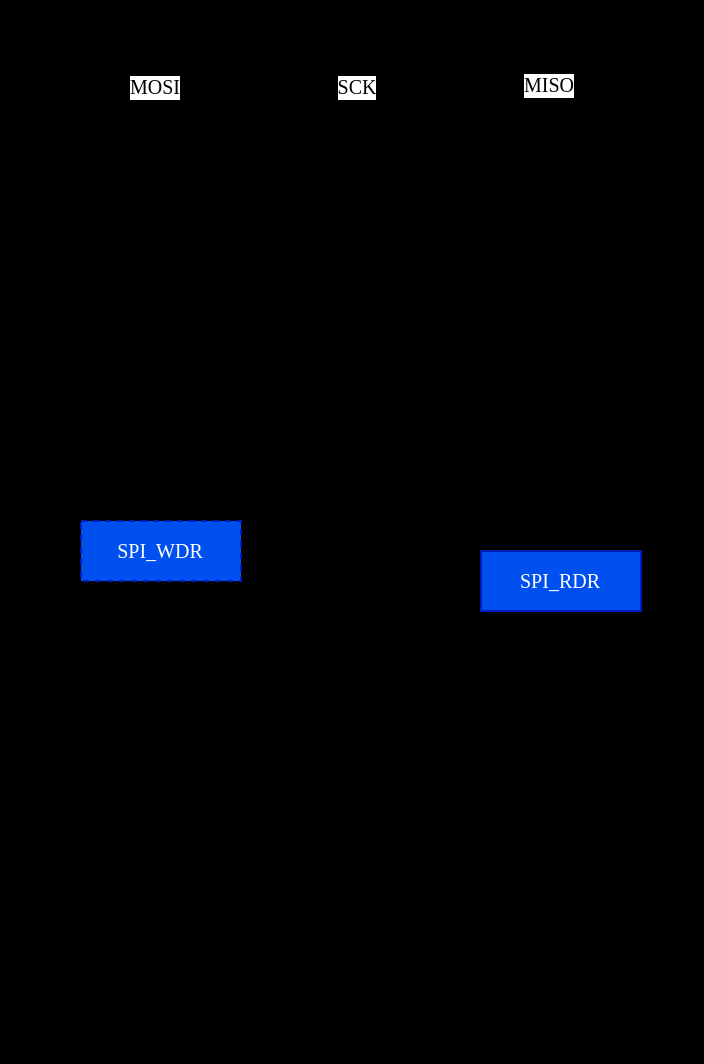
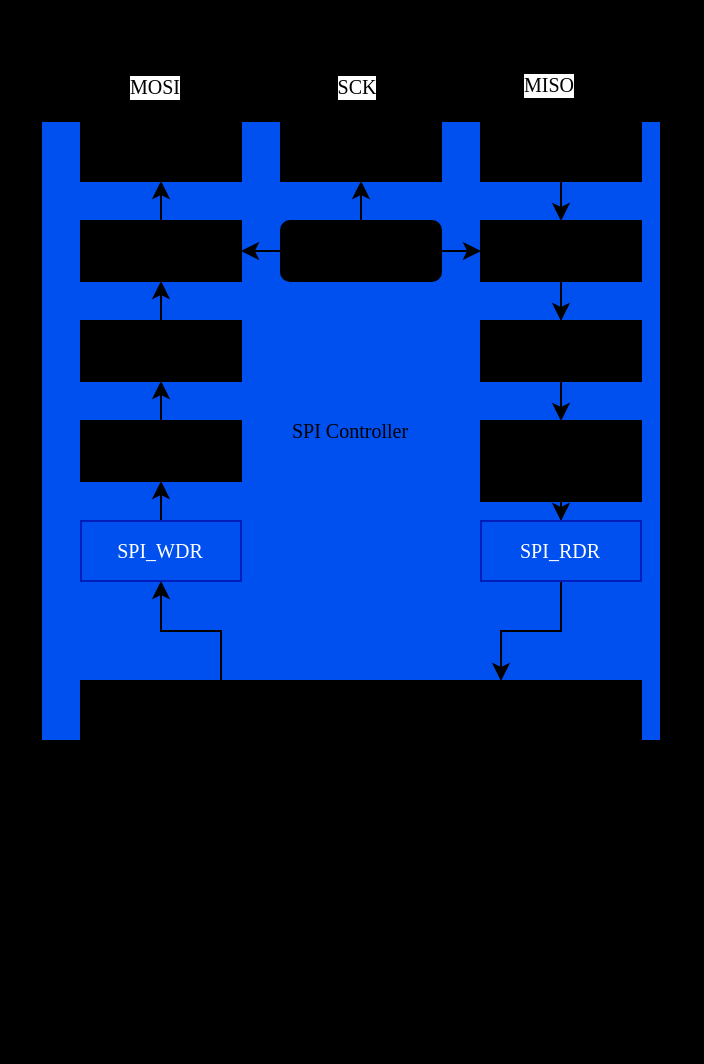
(361, 251) -> (361, 251)
(351, 431) -> (351, 431)
(161, 508) -> (161, 508)
(161, 551) -> (161, 551)
(561, 581) -> (561, 551)
